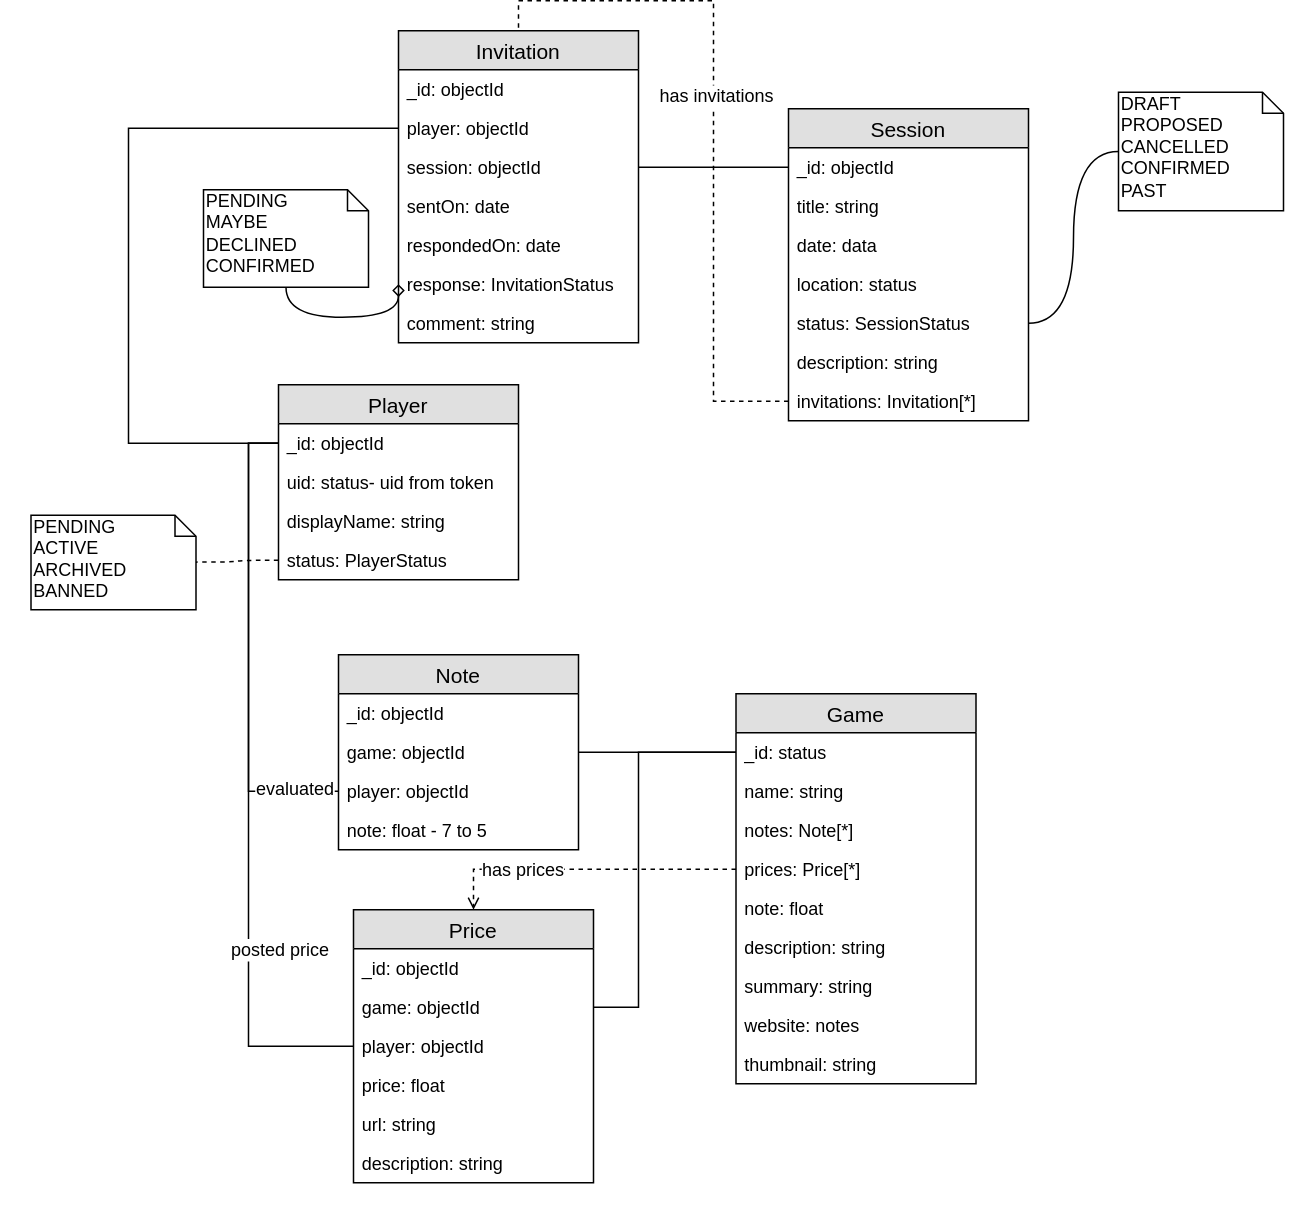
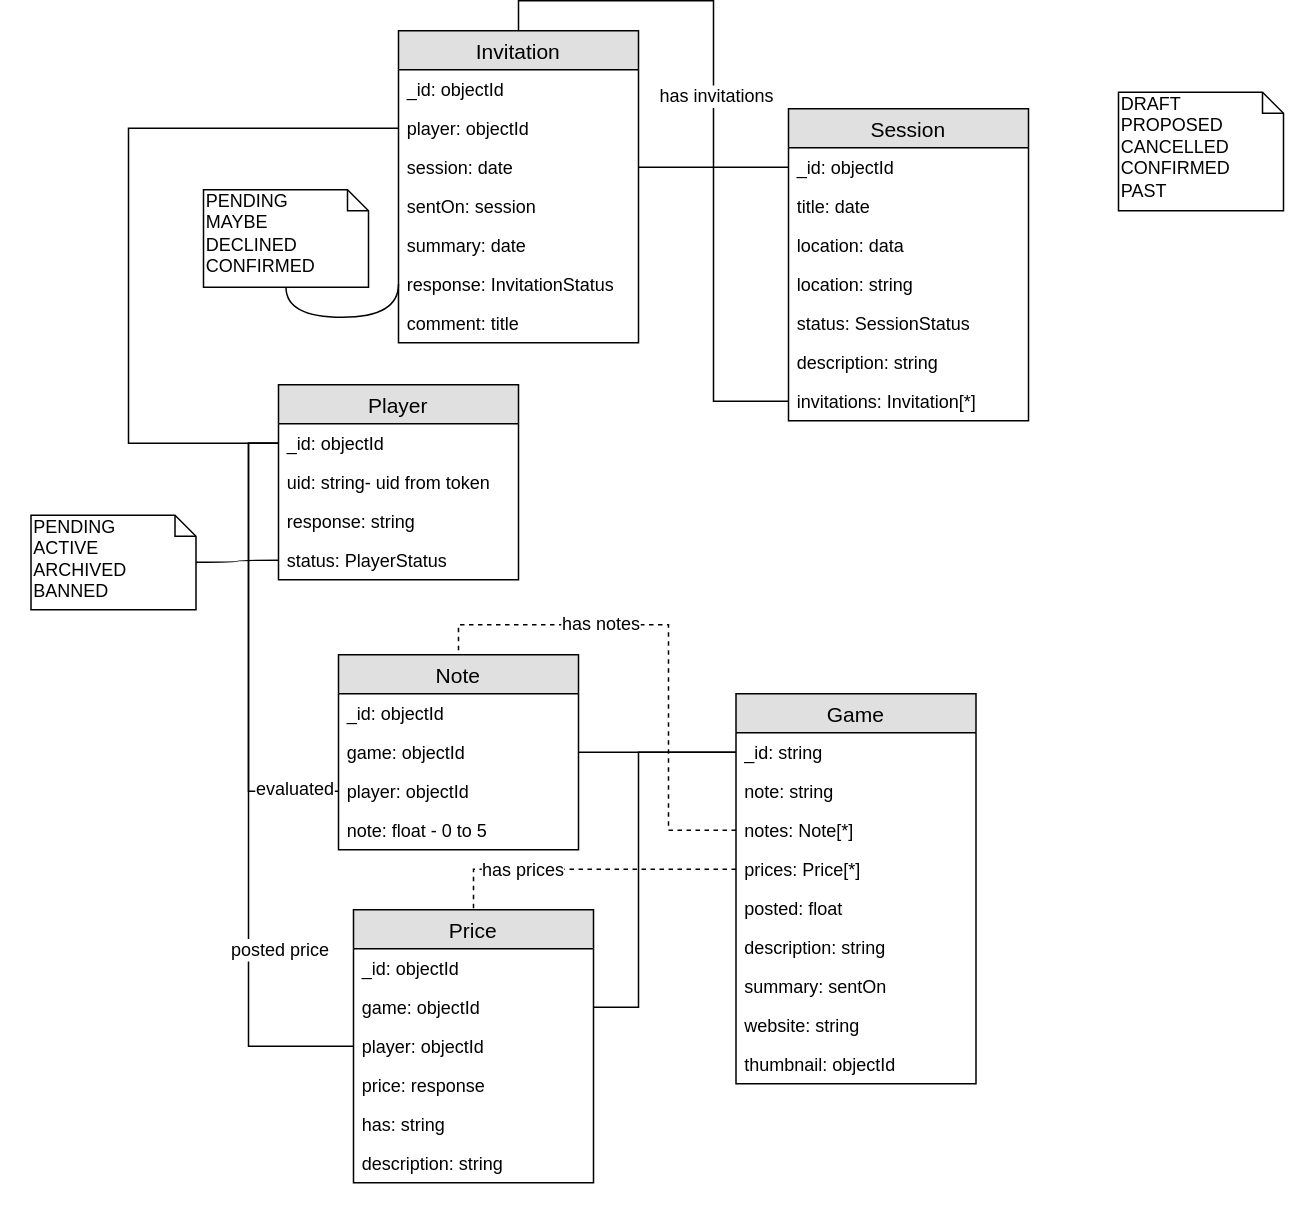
(485, 168) -> (465, 168)
(462, 207) -> (475, 207)
(850, 207) -> (843, 207)
(1073, 237) -> none
(488, 246) -> (467, 246)
(842, 246) -> (858, 246)
(868, 285) -> (865, 285)
(713, 290) -> (713, 290)
(382, 313) -> (385, 308)
(475, 324) -> (468, 324)
(406, 483) -> (404, 483)
(371, 522) -> (360, 522)
(237, 561) -> (237, 561)
none -> (668, 643)
(792, 753) -> (790, 753)
(797, 792) -> (797, 792)
(431, 831) -> (431, 831)
(473, 903) -> (473, 905)
(792, 909) -> (803, 909)
(813, 987) -> (815, 987)
(808, 1026) -> (810, 1026)
(818, 1065) -> (830, 1065)
(413, 1086) -> (430, 1086)
(408, 1125) -> (410, 1125)
